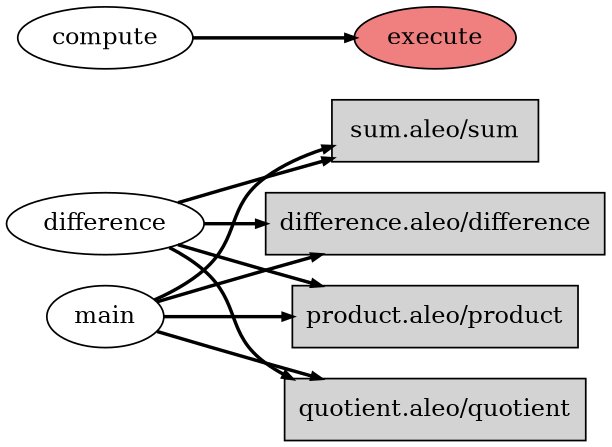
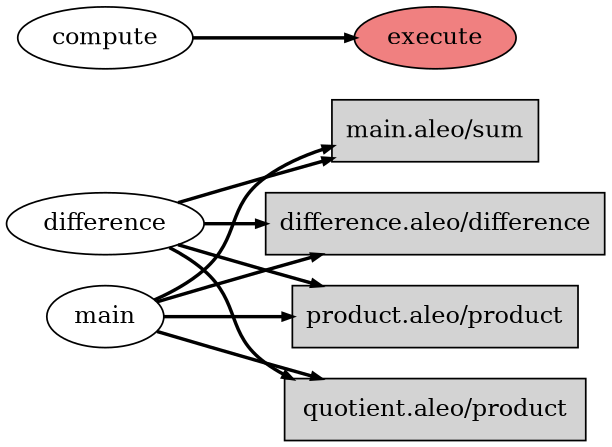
(435, 131) -> (435, 131)
(435, 410) -> (435, 410)
